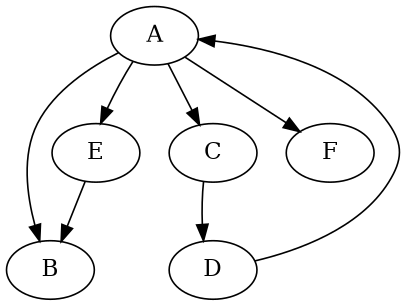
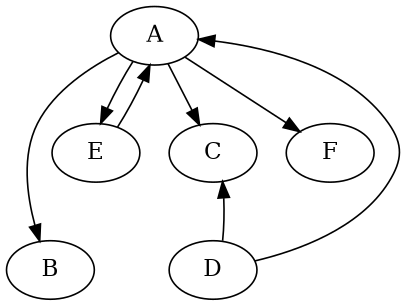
(202, 203) -> (224, 219)
(76, 204) -> (131, 104)
